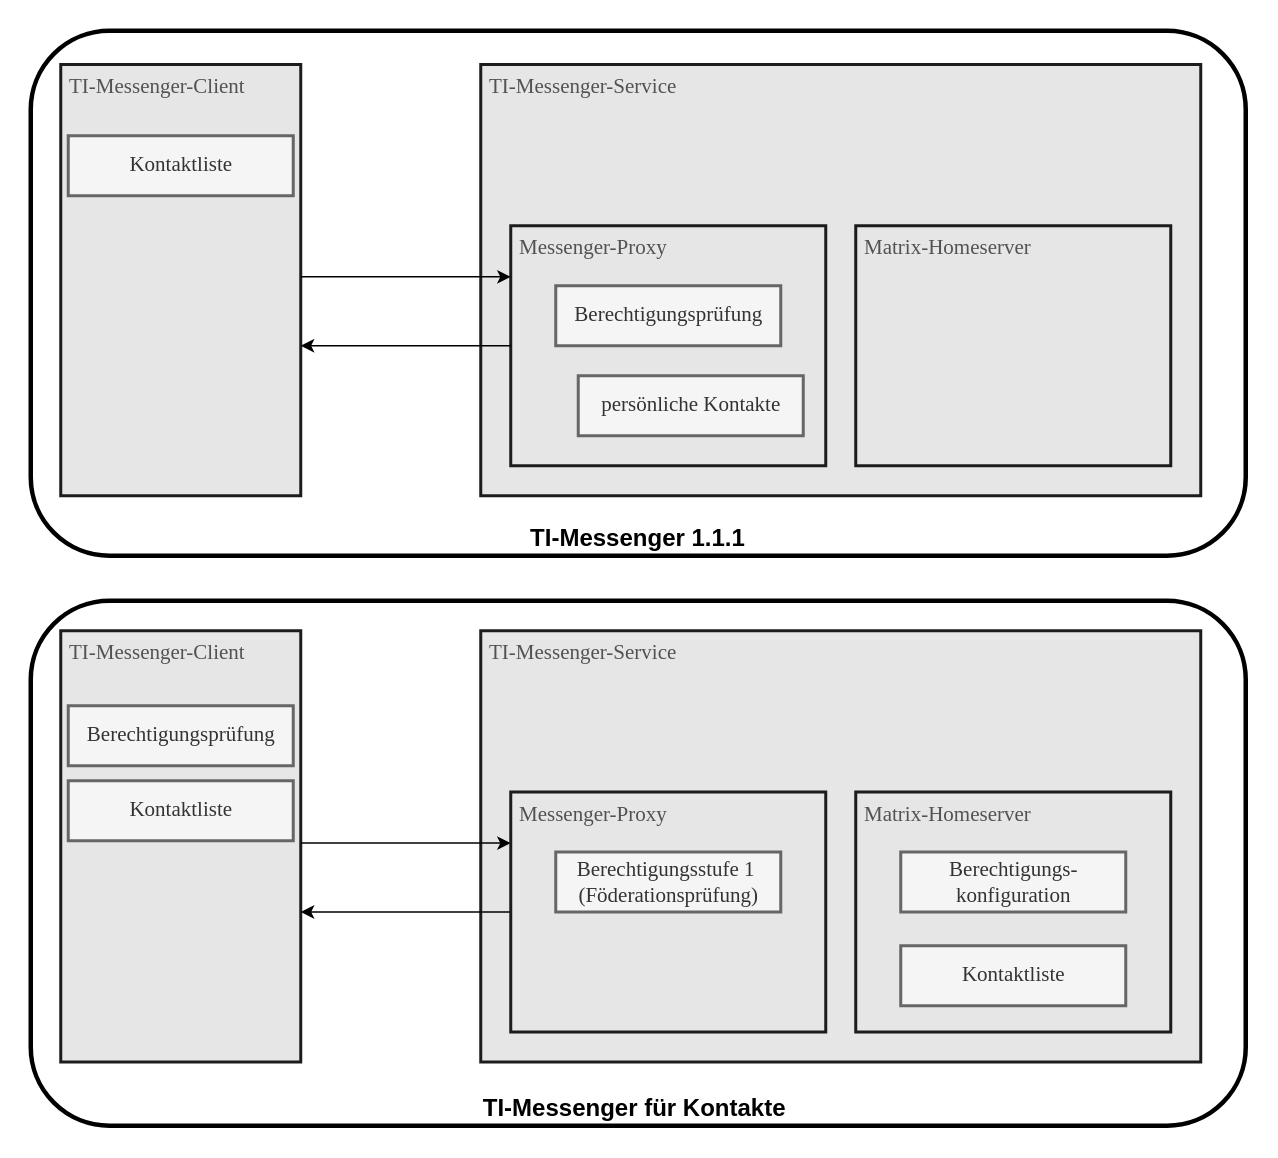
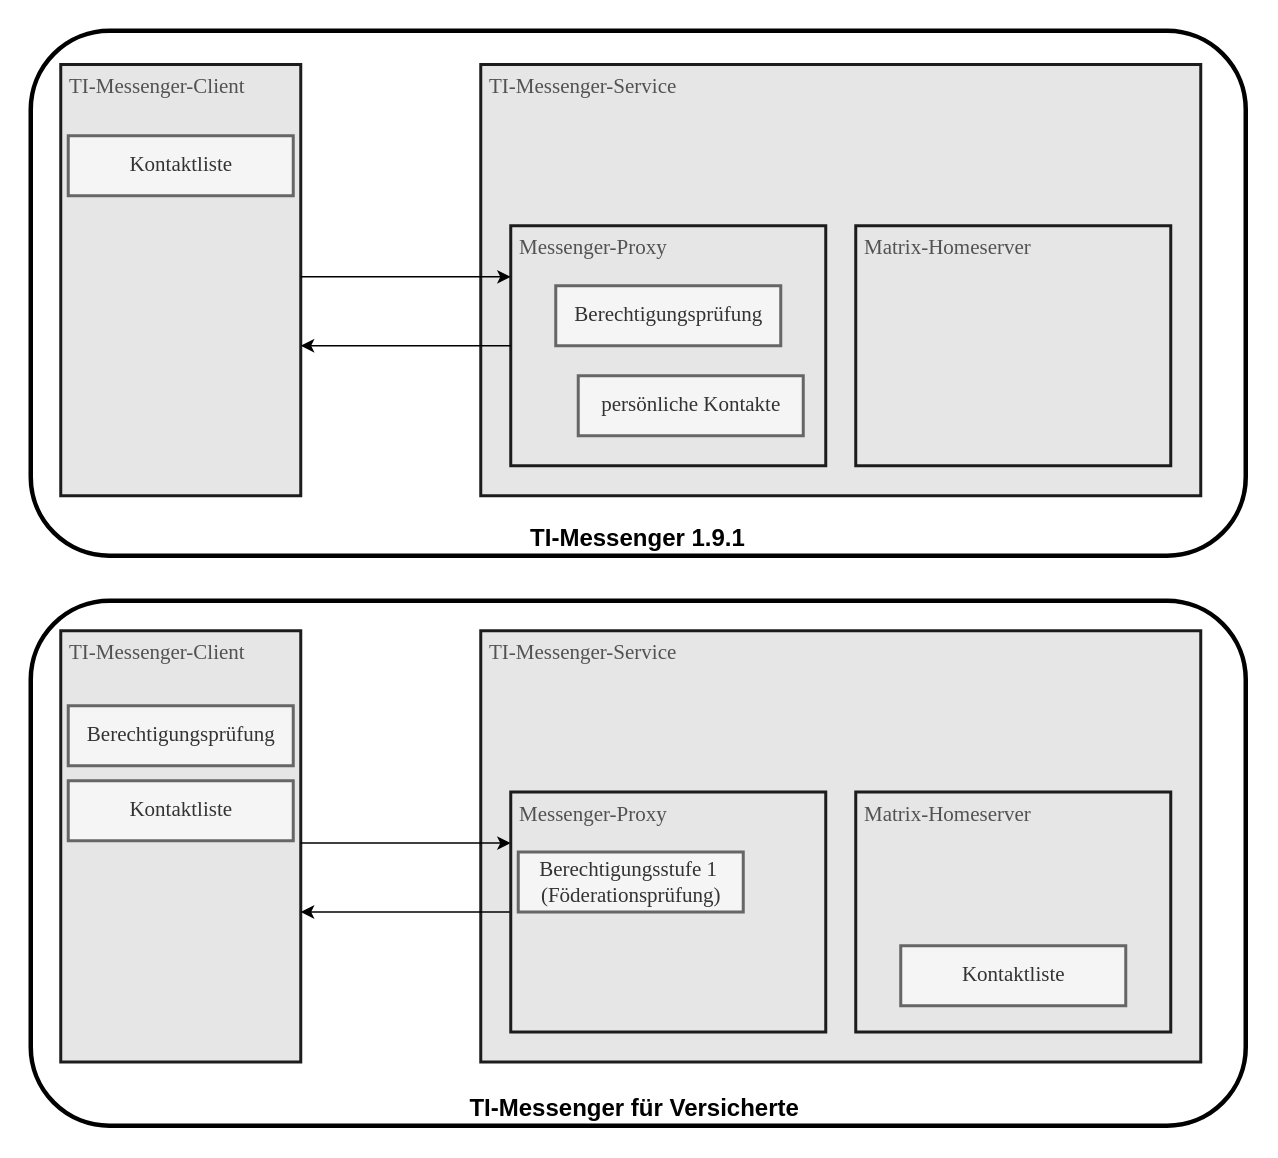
(638, 540) -> (638, 540)
(668, 882) -> (631, 882)
(1013, 882) -> none
(638, 1107) -> (638, 1107)
